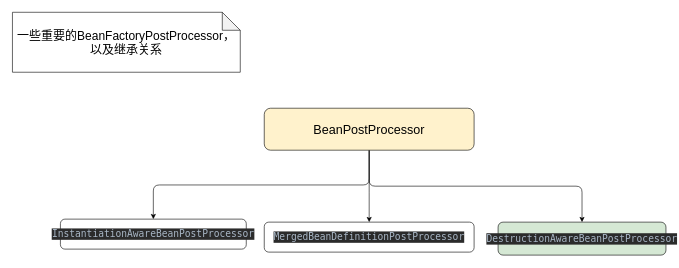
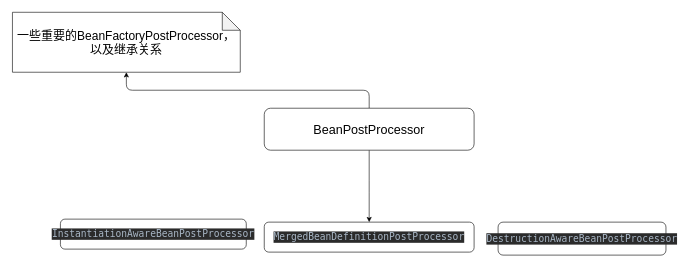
(369, 129) -> (369, 129)
(577, 186) -> (126, 82)
(154, 189) -> none
(582, 239) -> (582, 239)
